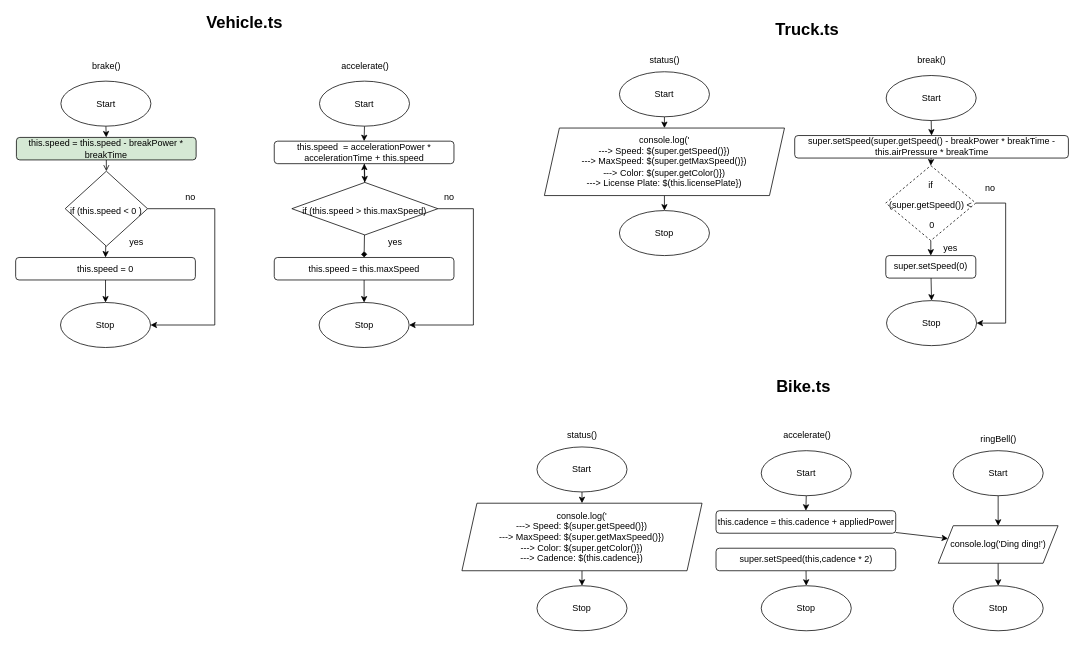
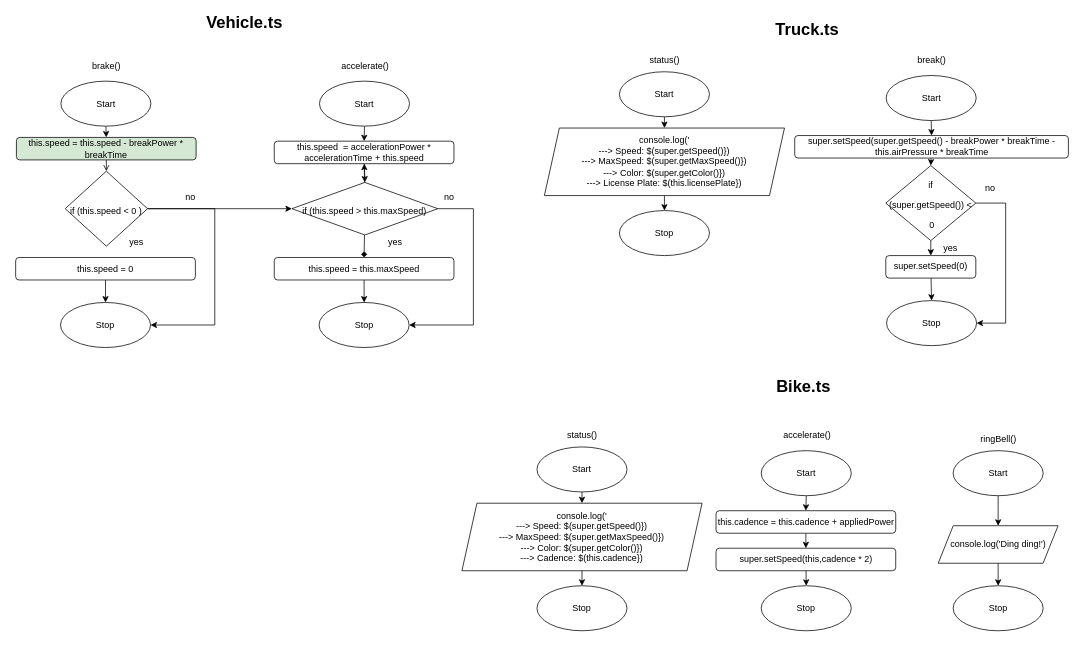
(930, 203) -> (930, 203)
(106, 248) -> (251, 209)
(919, 535) -> (806, 541)
